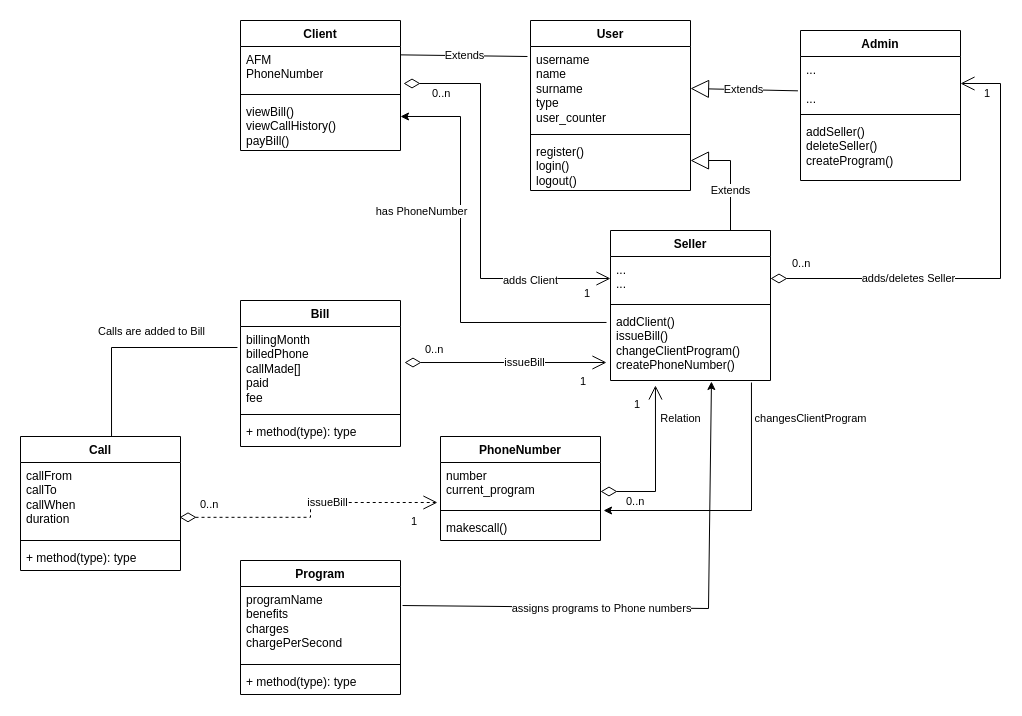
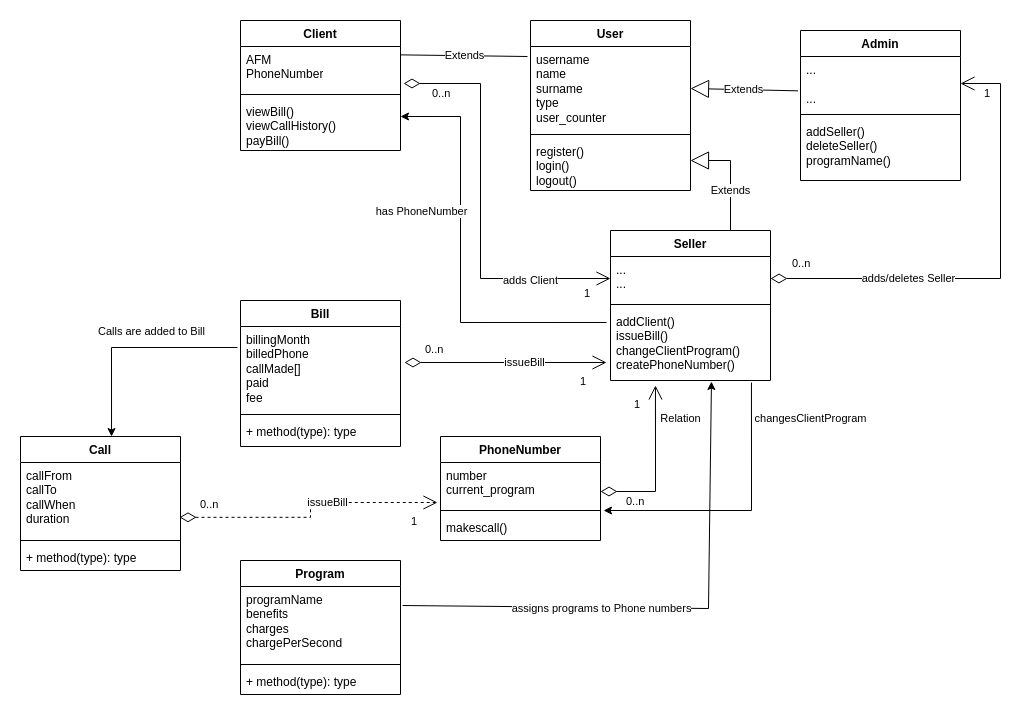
(857, 147) -> (850, 147)
(112, 430) -> (112, 428)
